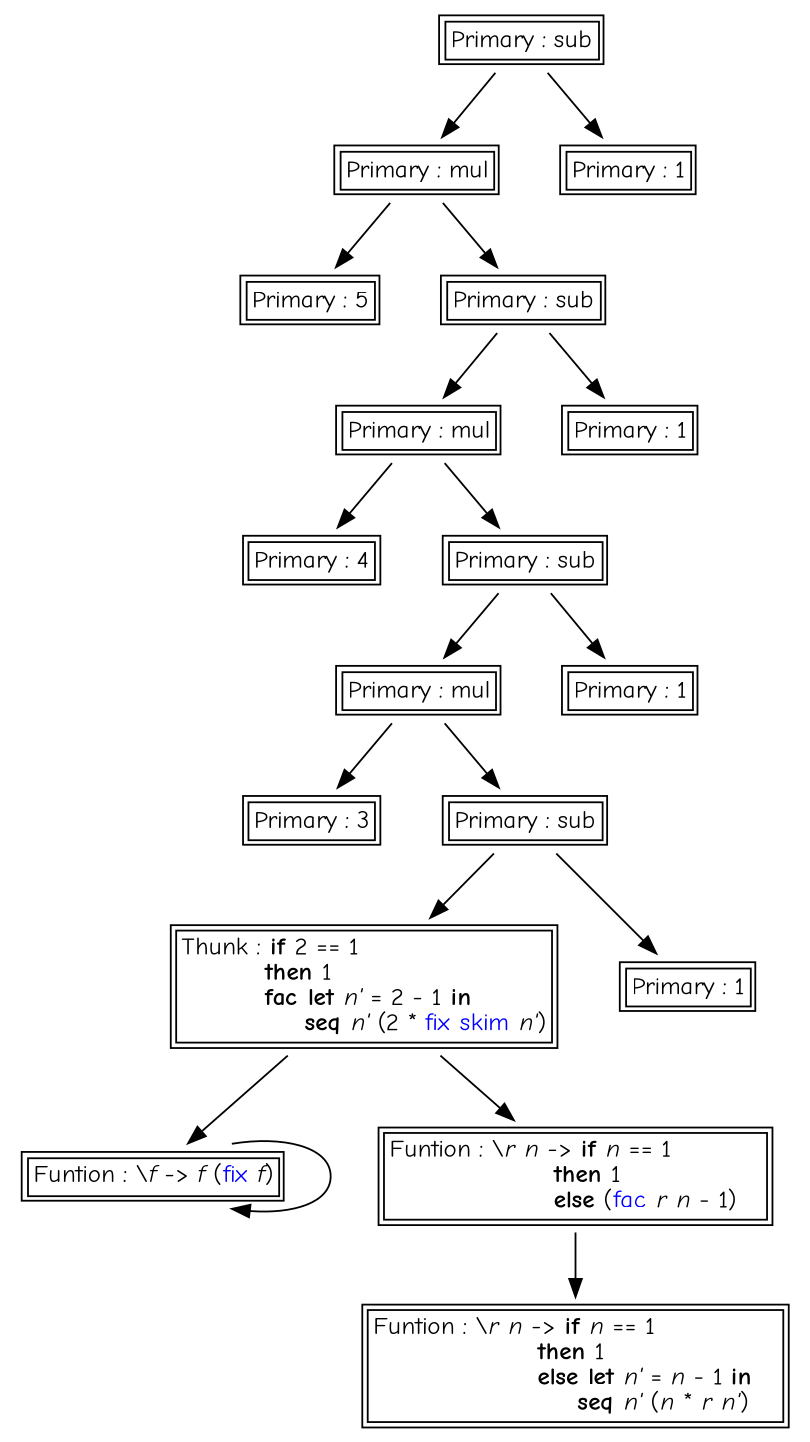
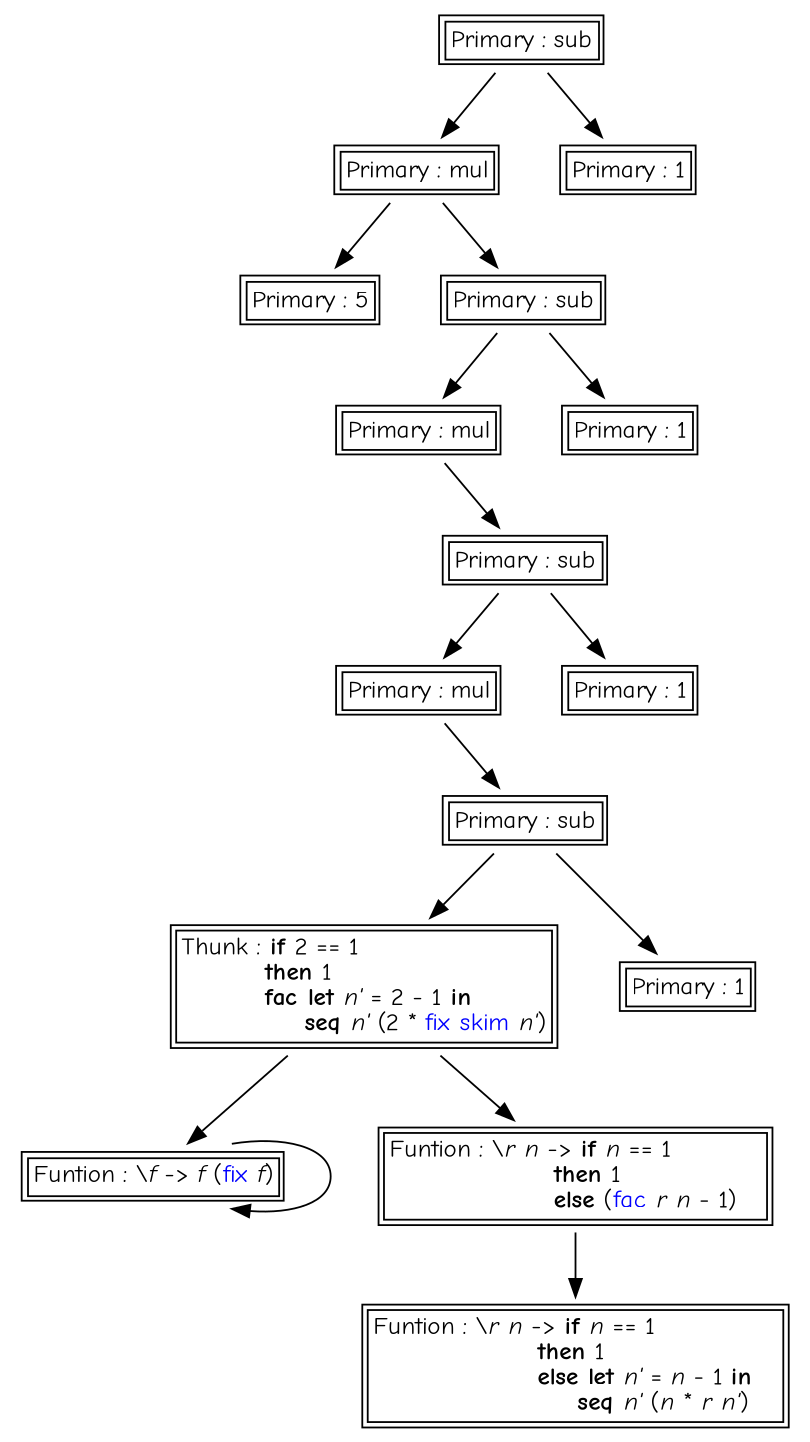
(312, 560) -> none
(312, 820) -> none
